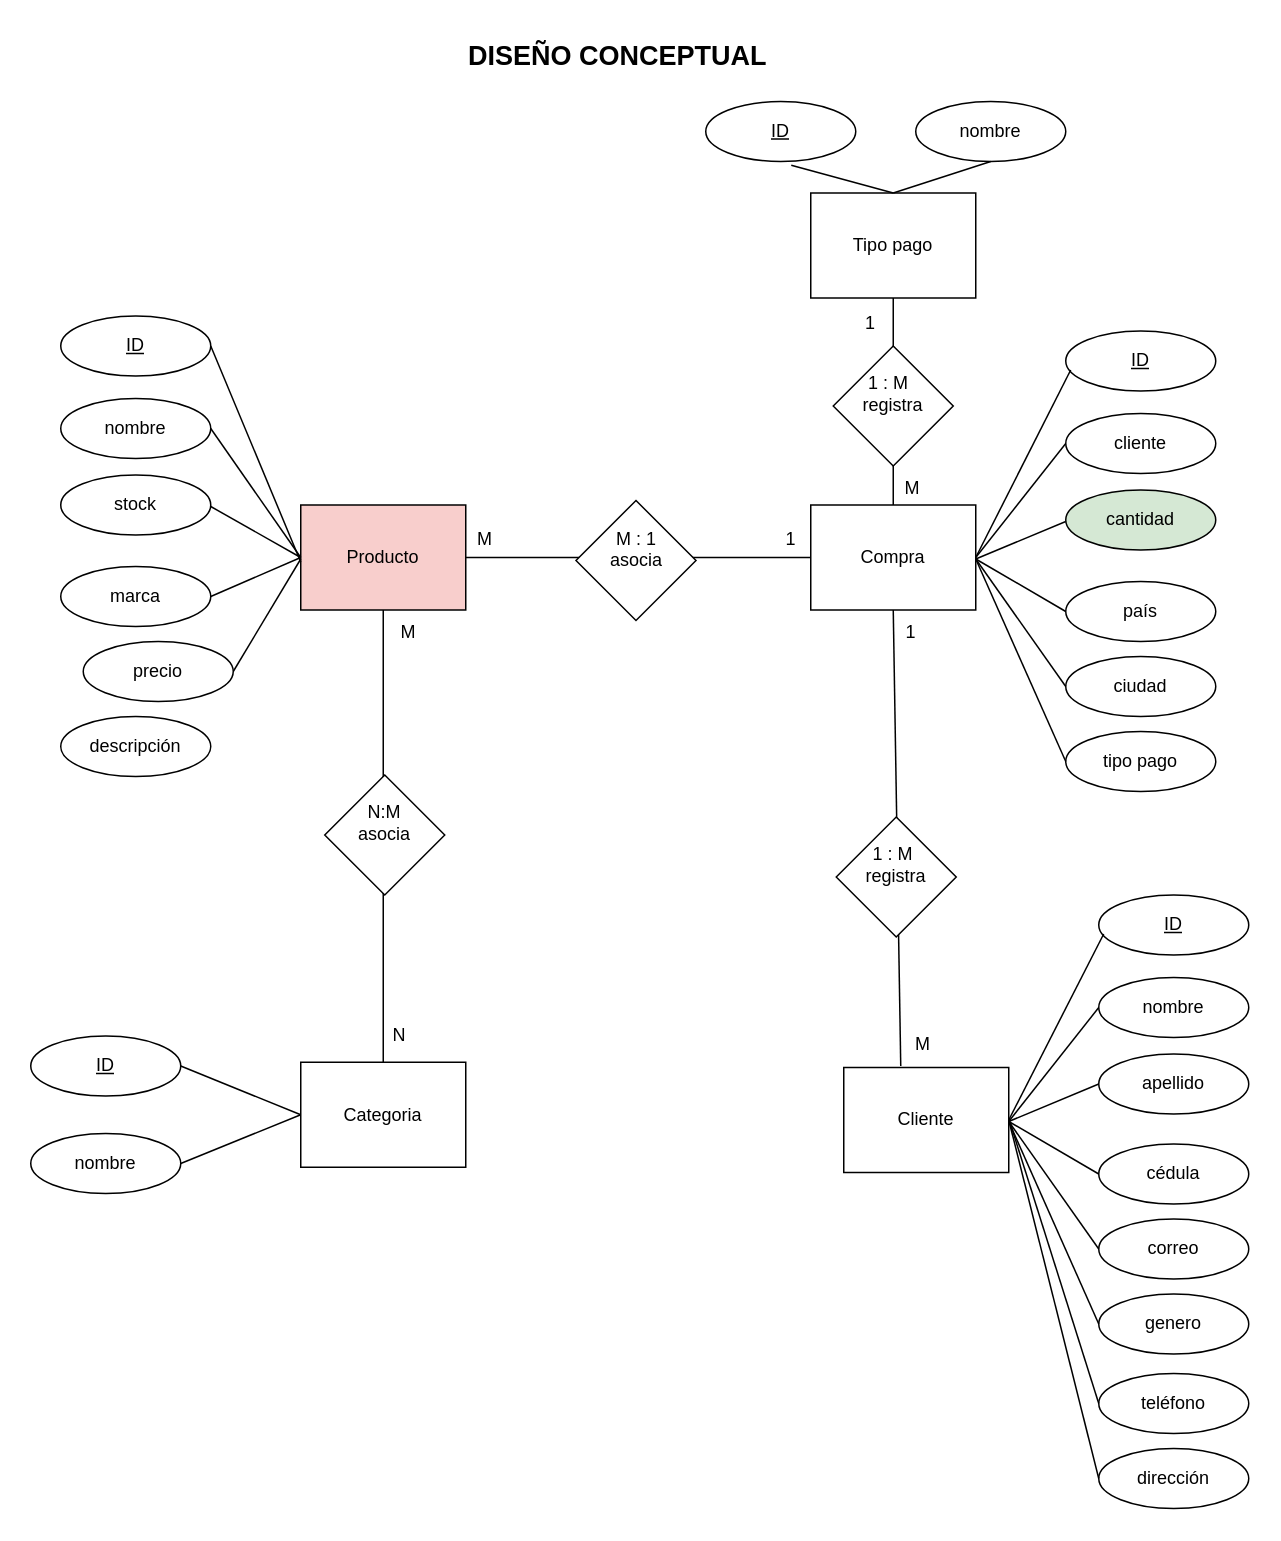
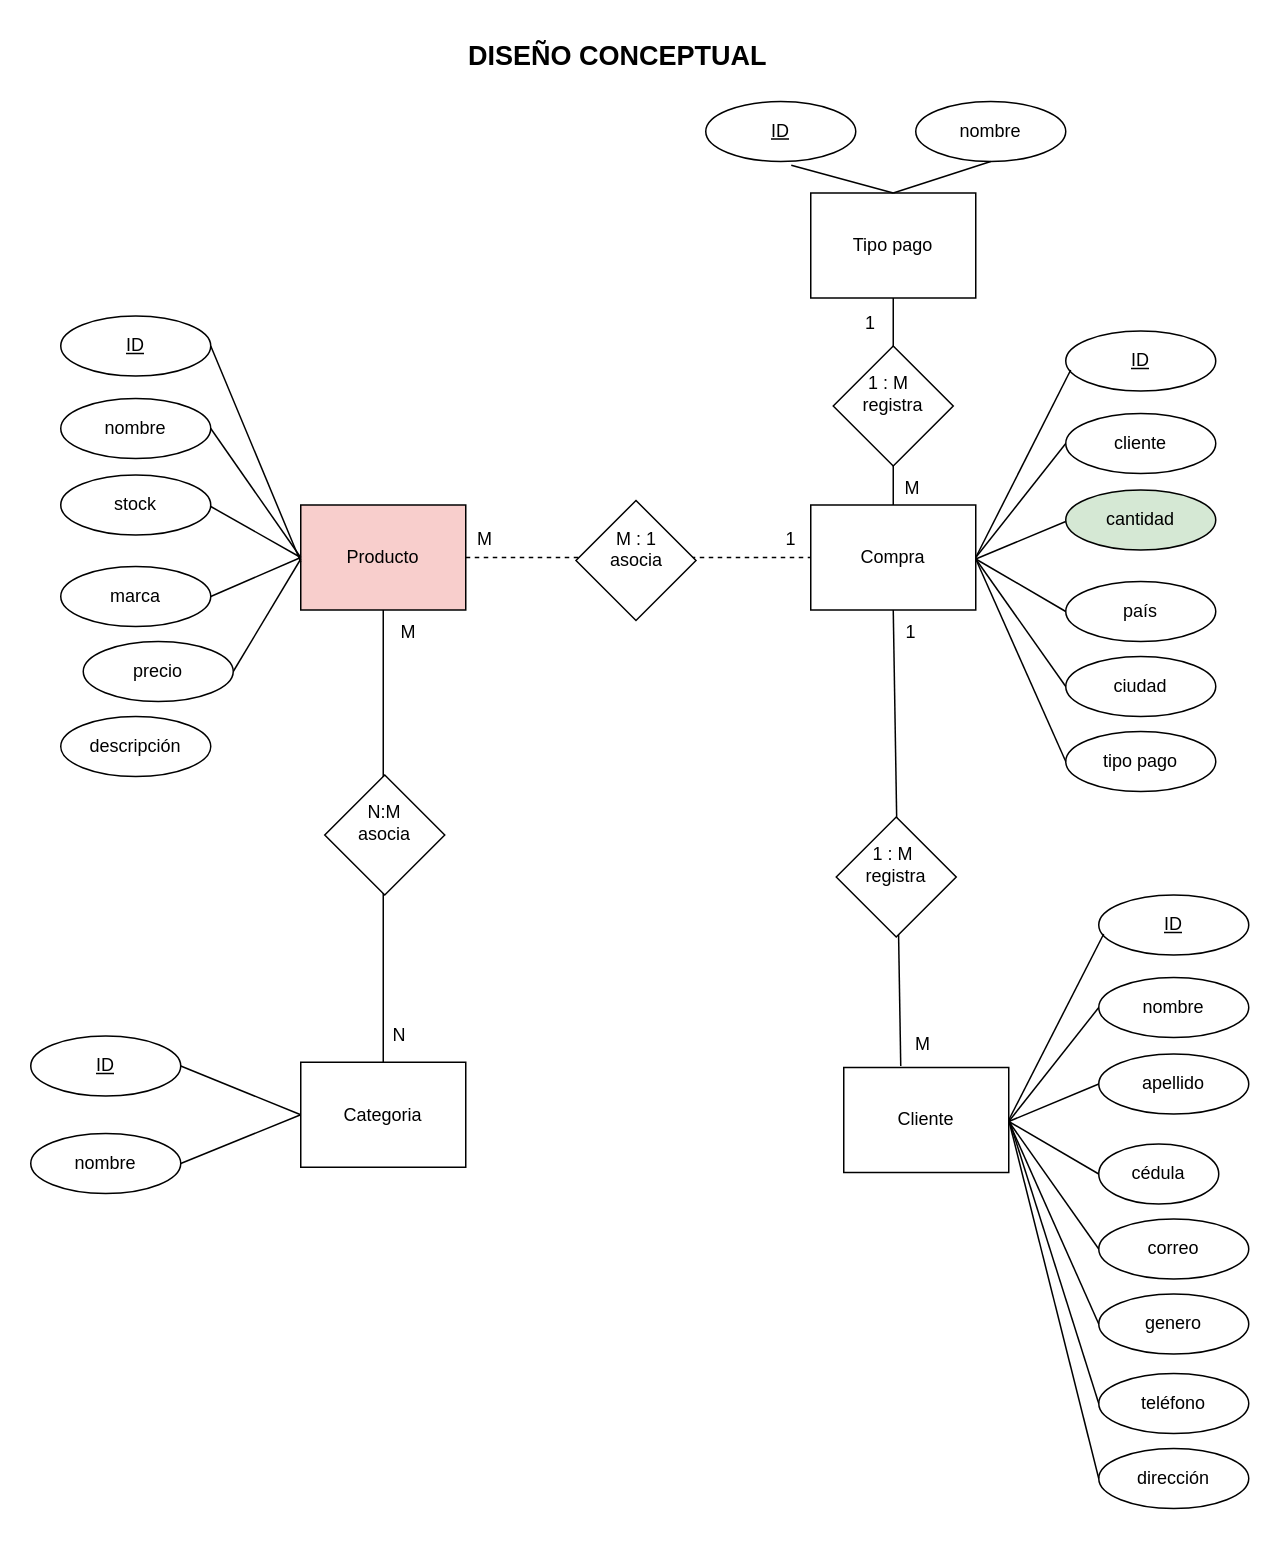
(751, 557) -> (751, 557)
(1174, 1174) -> (1159, 1174)
